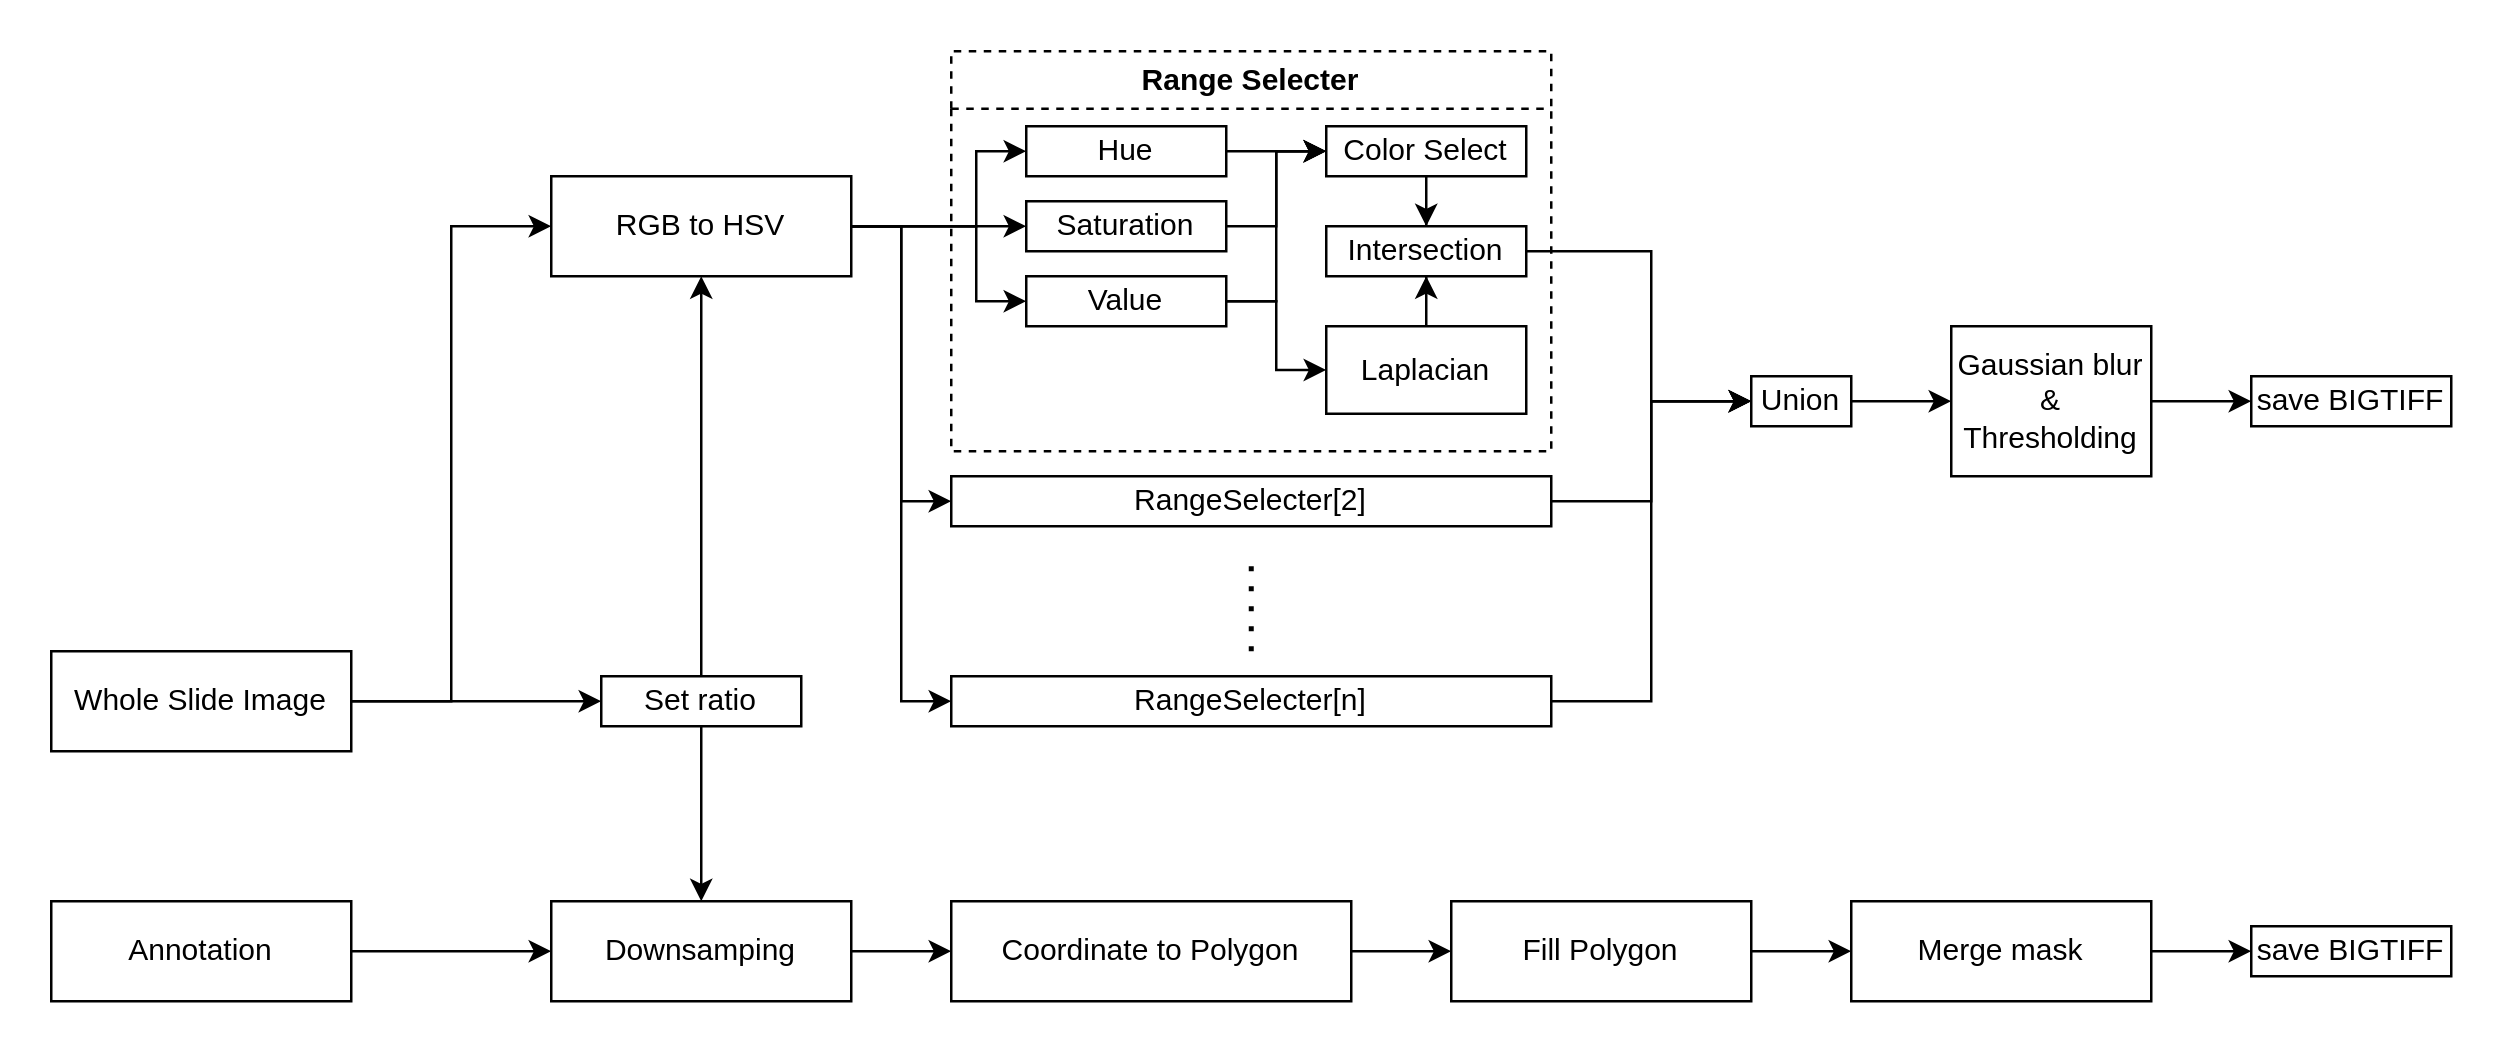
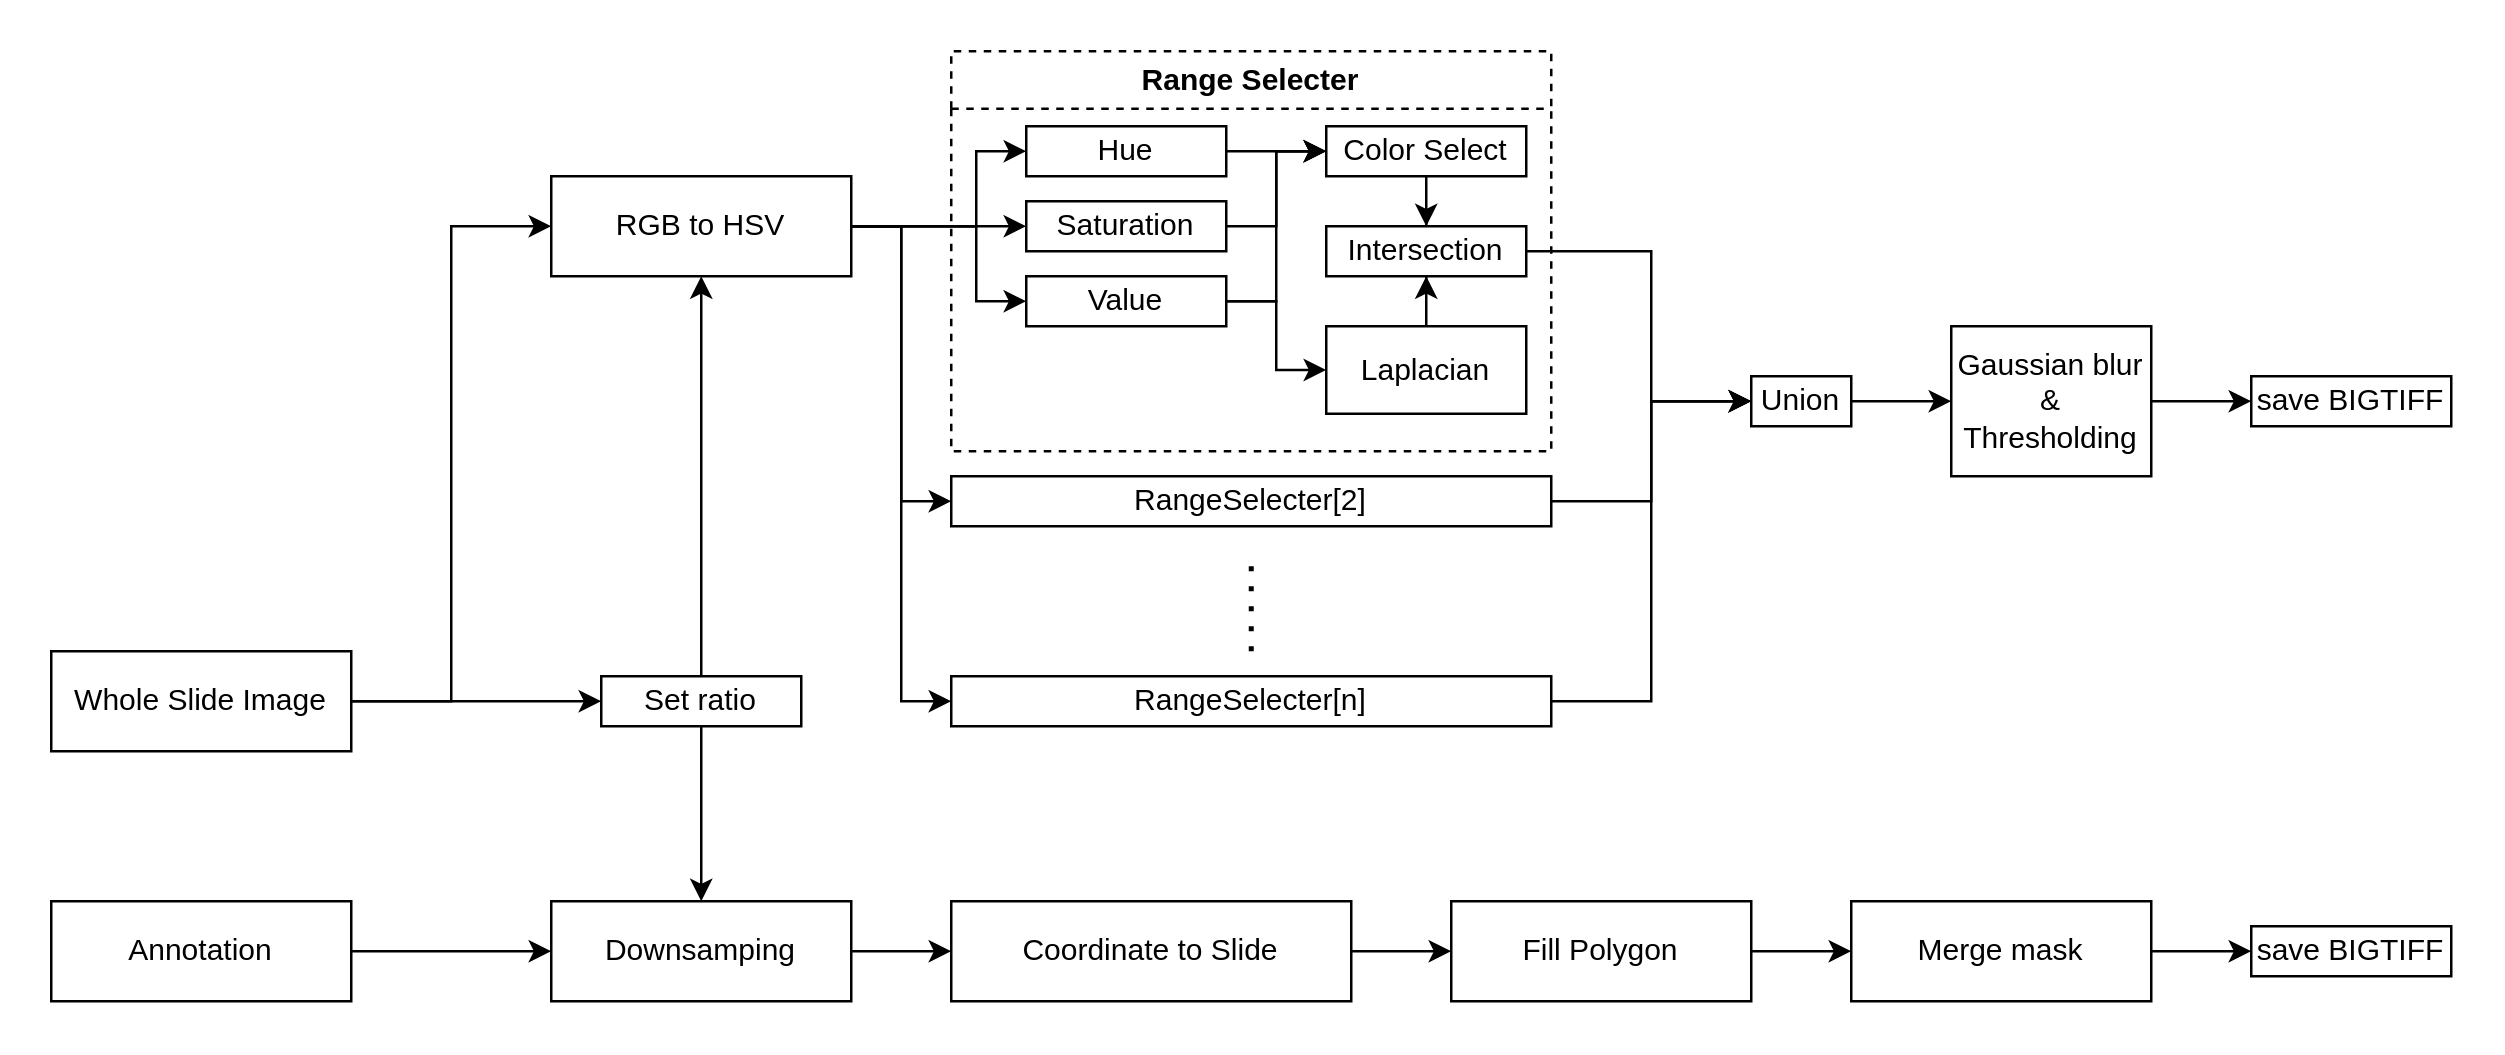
(1151, 951) -> (1151, 951)
